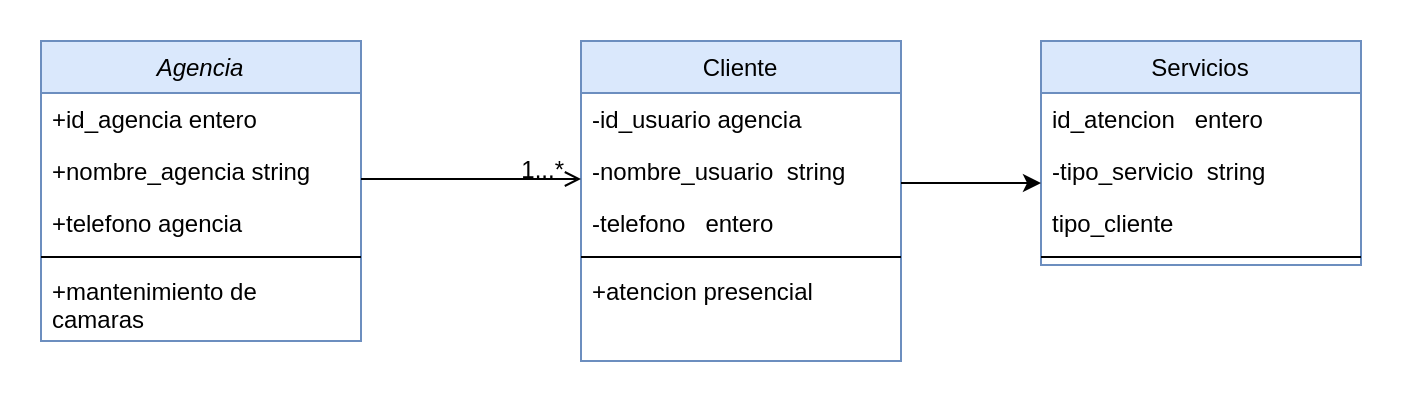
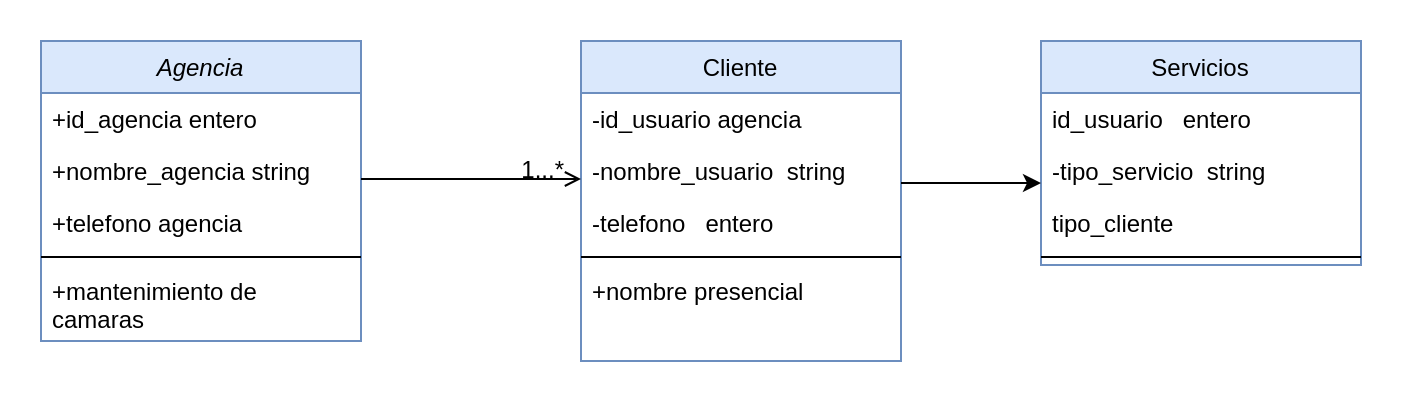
(1177, 120) -> (1170, 120)
(714, 292) -> (704, 292)
